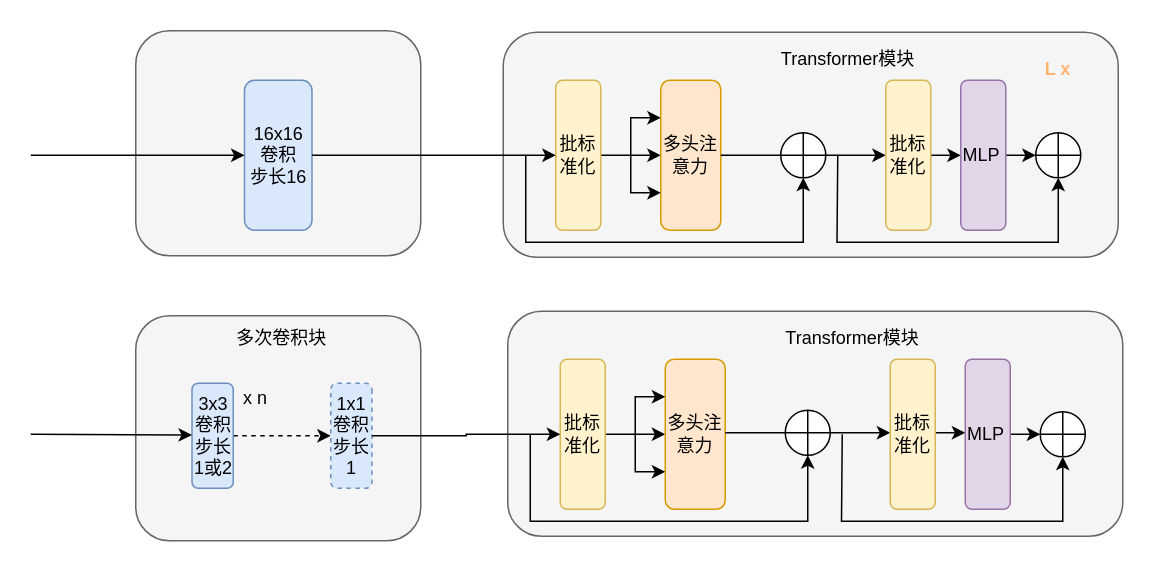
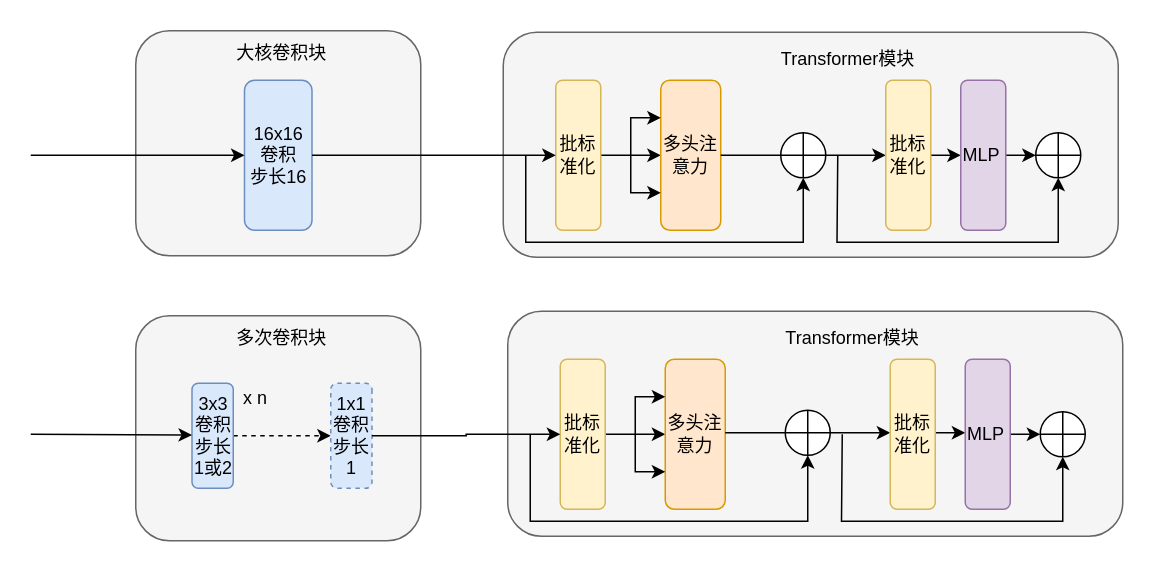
none -> (282, 53)
(1058, 70) -> none
